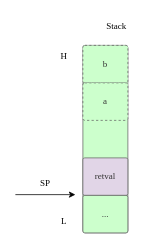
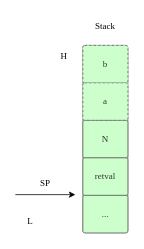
(117, 27) -> (105, 27)
none -> (105, 139)
(105, 177) -> (105, 177)
(64, 222) -> (30, 222)
